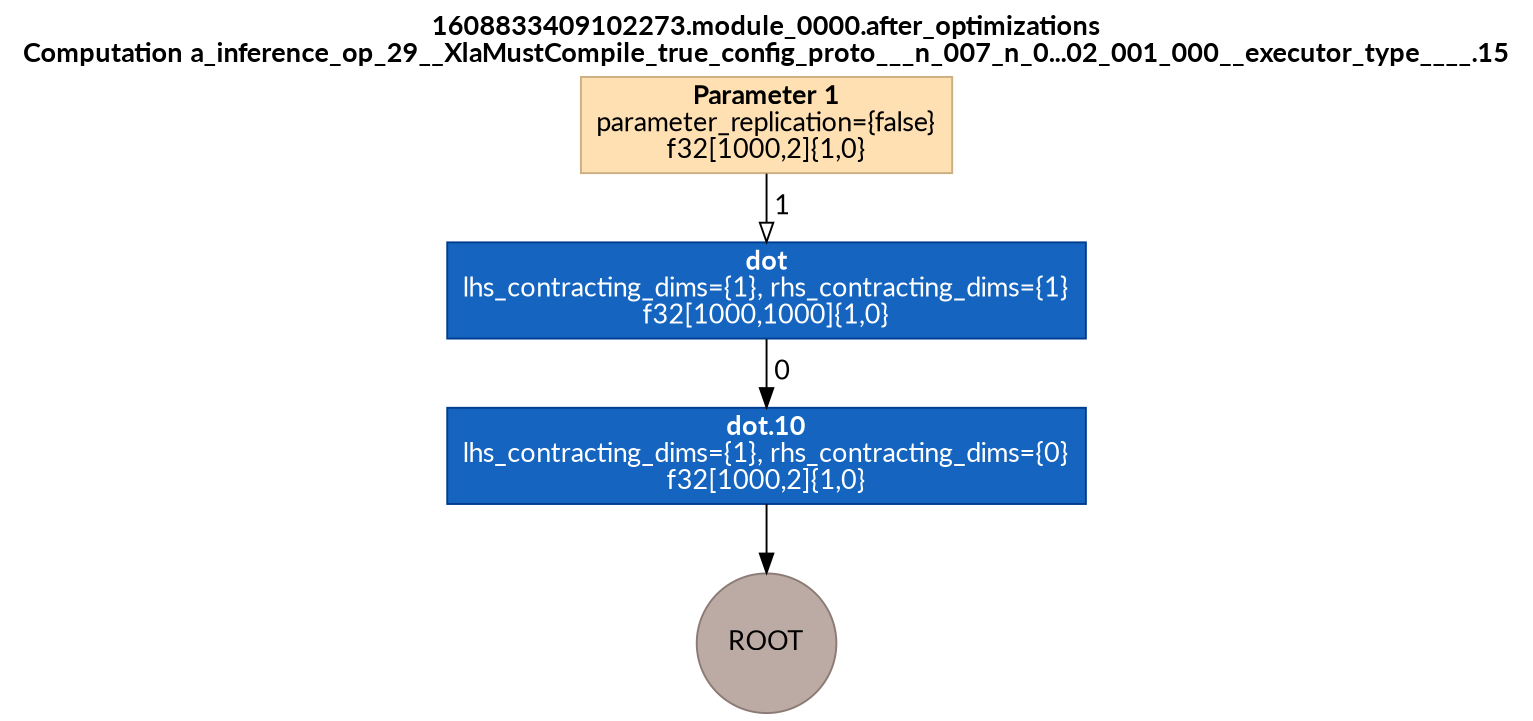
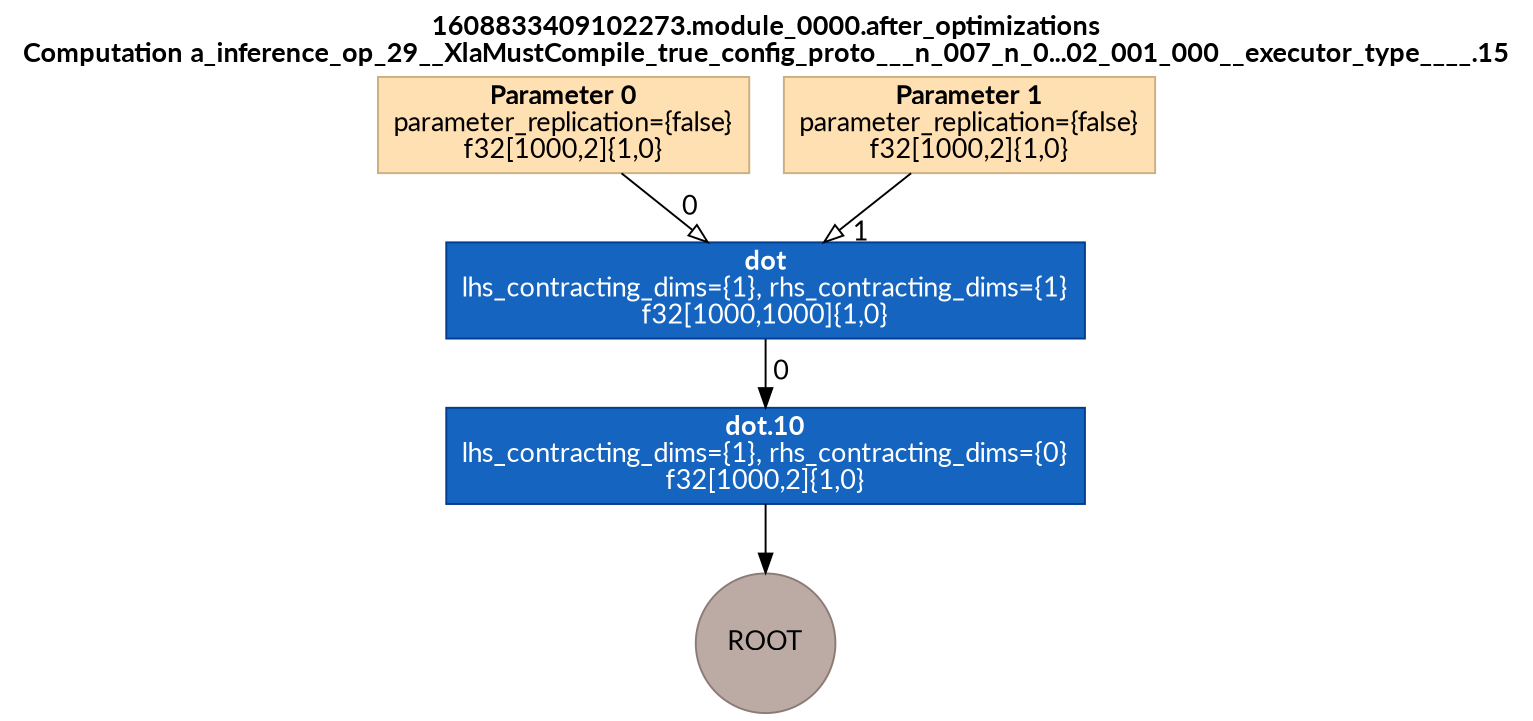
none -> (564, 125)
